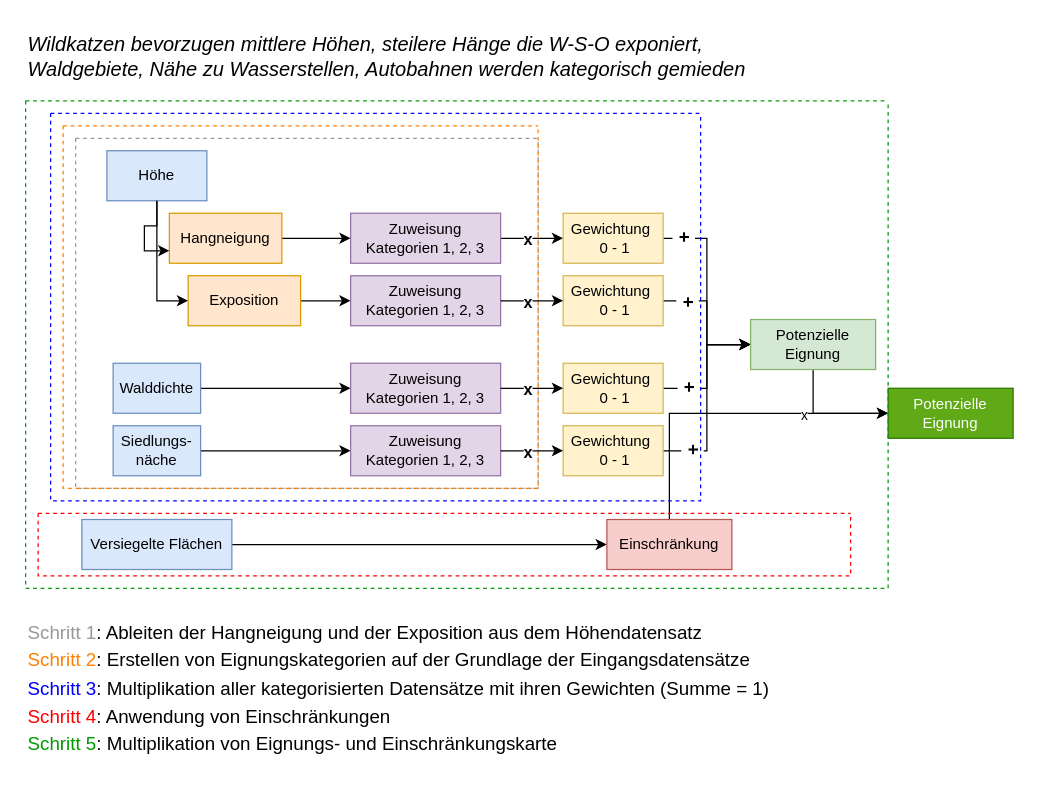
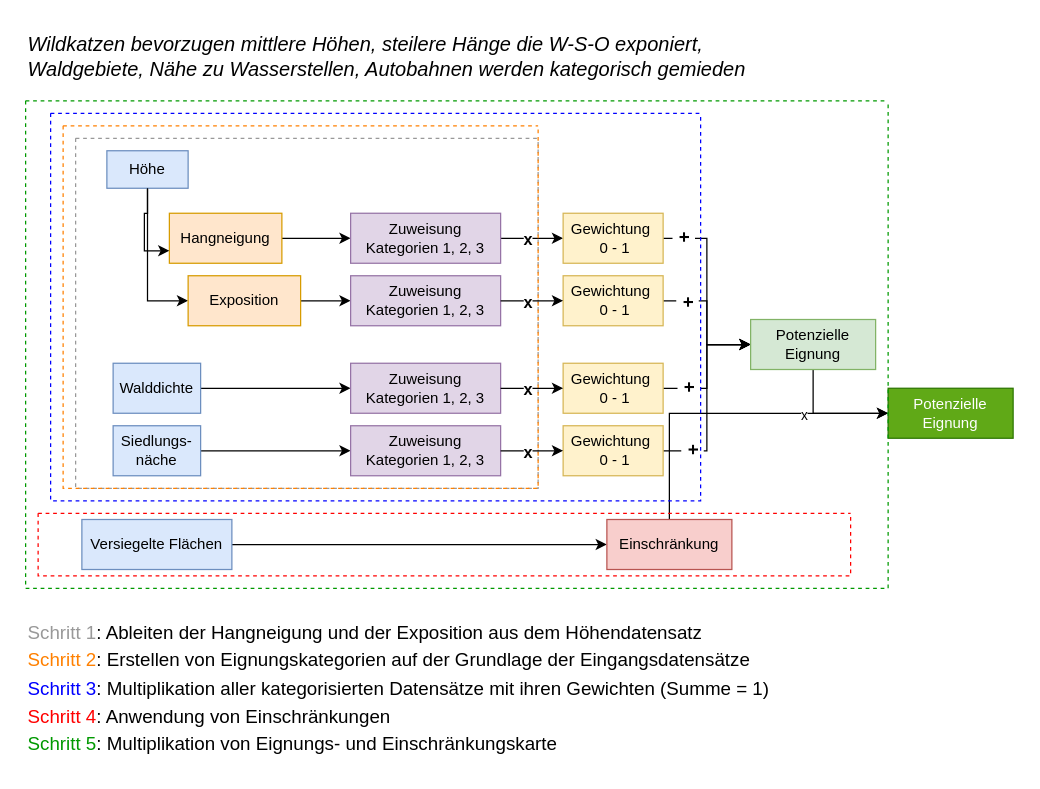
(157, 176) -> (148, 169)
